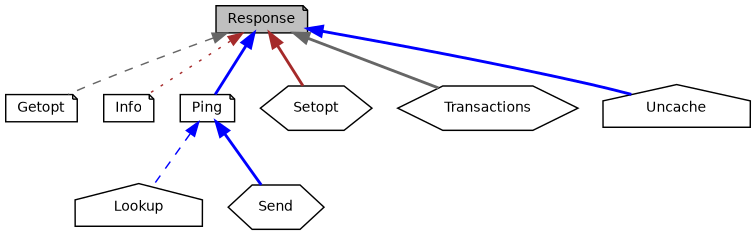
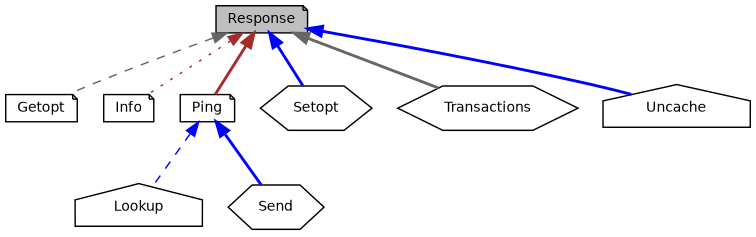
(290, 65) -> (290, 65)
(231, 70) -> (231, 70)
